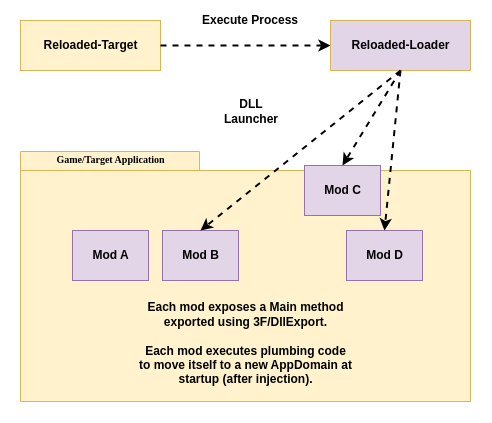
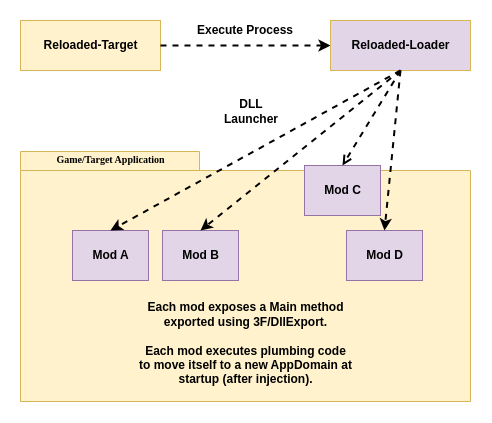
(251, 21) -> (246, 31)
none -> (253, 152)
(348, 157) -> (347, 158)
